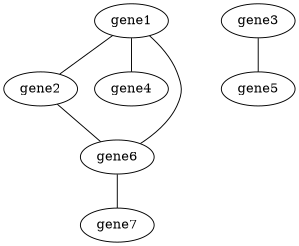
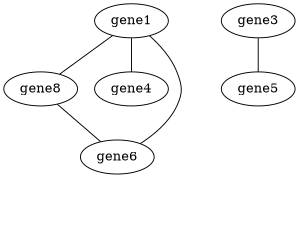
(41, 89) -> (41, 89)
(117, 225) -> none
